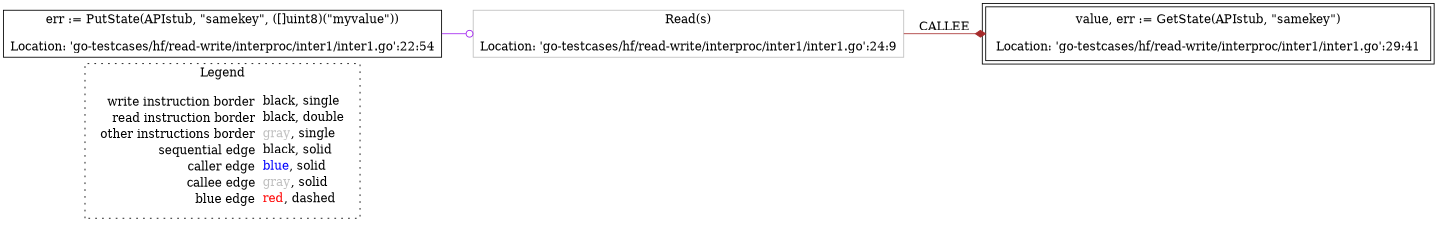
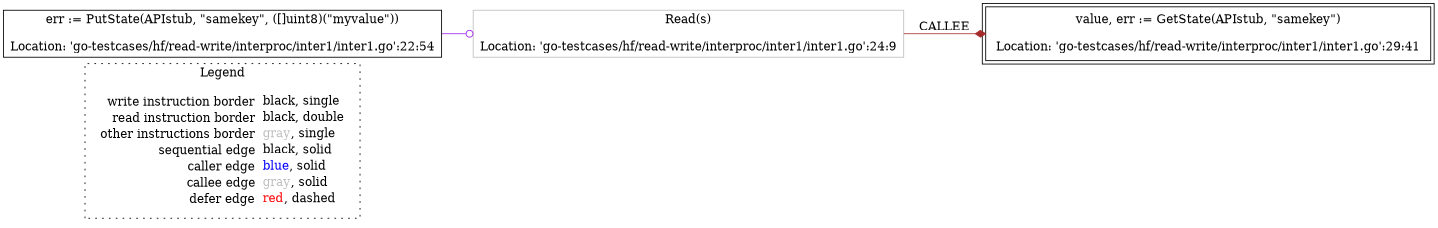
(227, 199) -> (224, 199)
